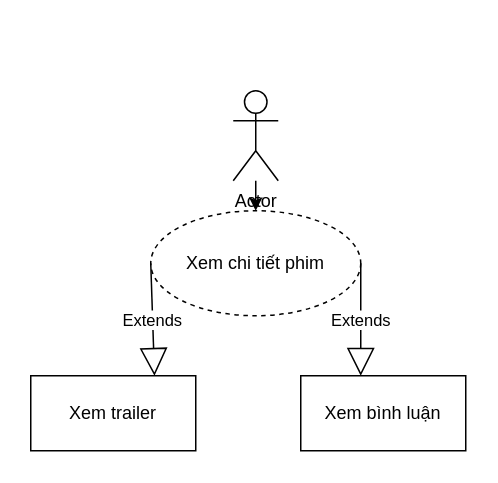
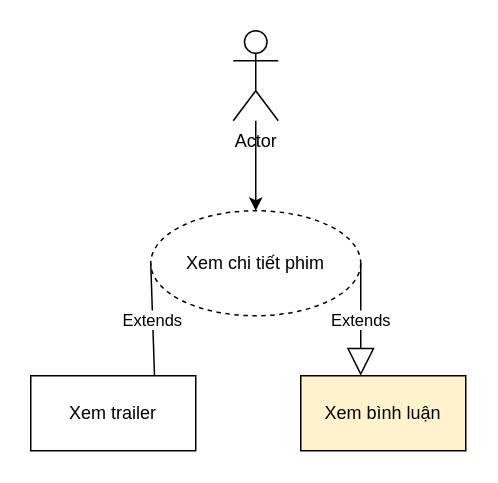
(256, 136) -> (256, 76)
(154, 347) -> (154, 360)
(383, 413) -> (383, 413)
